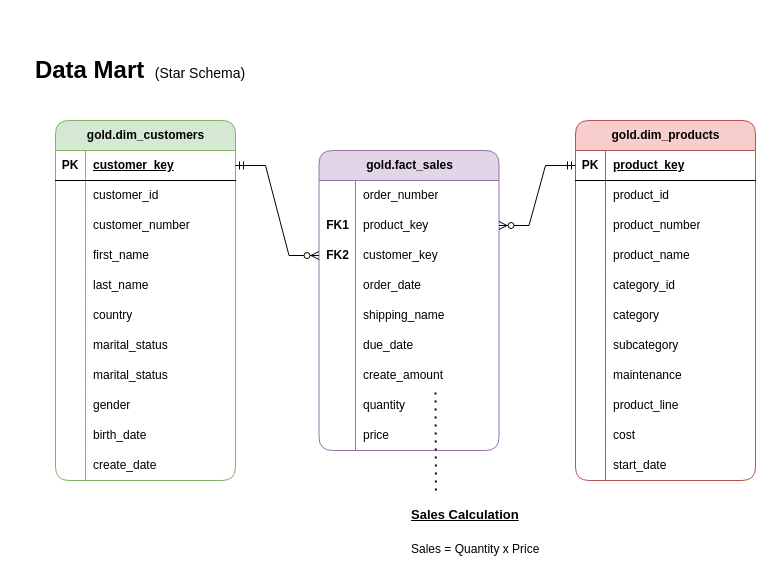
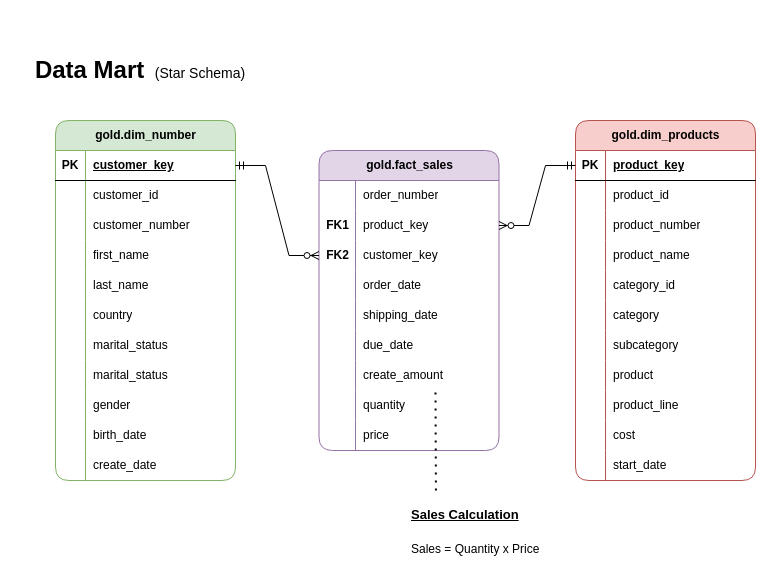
(146, 136) -> (146, 136)
(404, 316) -> (404, 316)
(649, 376) -> (637, 376)
